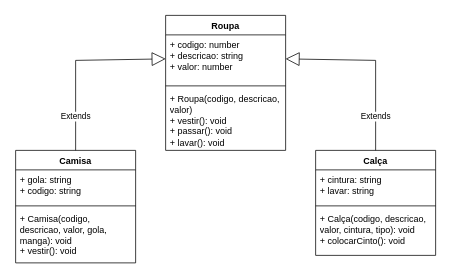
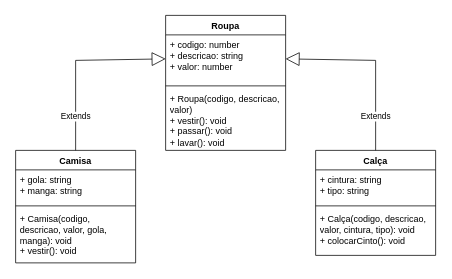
(54, 186) -> (53, 186)
(357, 186) -> (357, 186)
